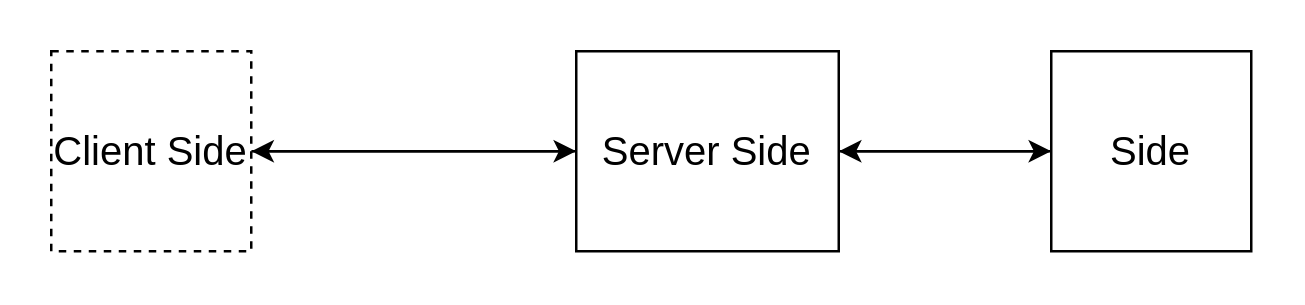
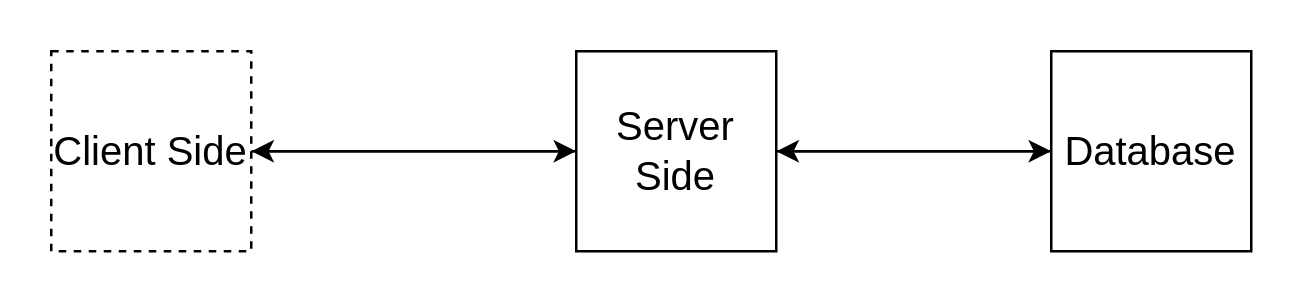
(708, 151) -> (676, 151)
(1151, 151) -> (1151, 151)
